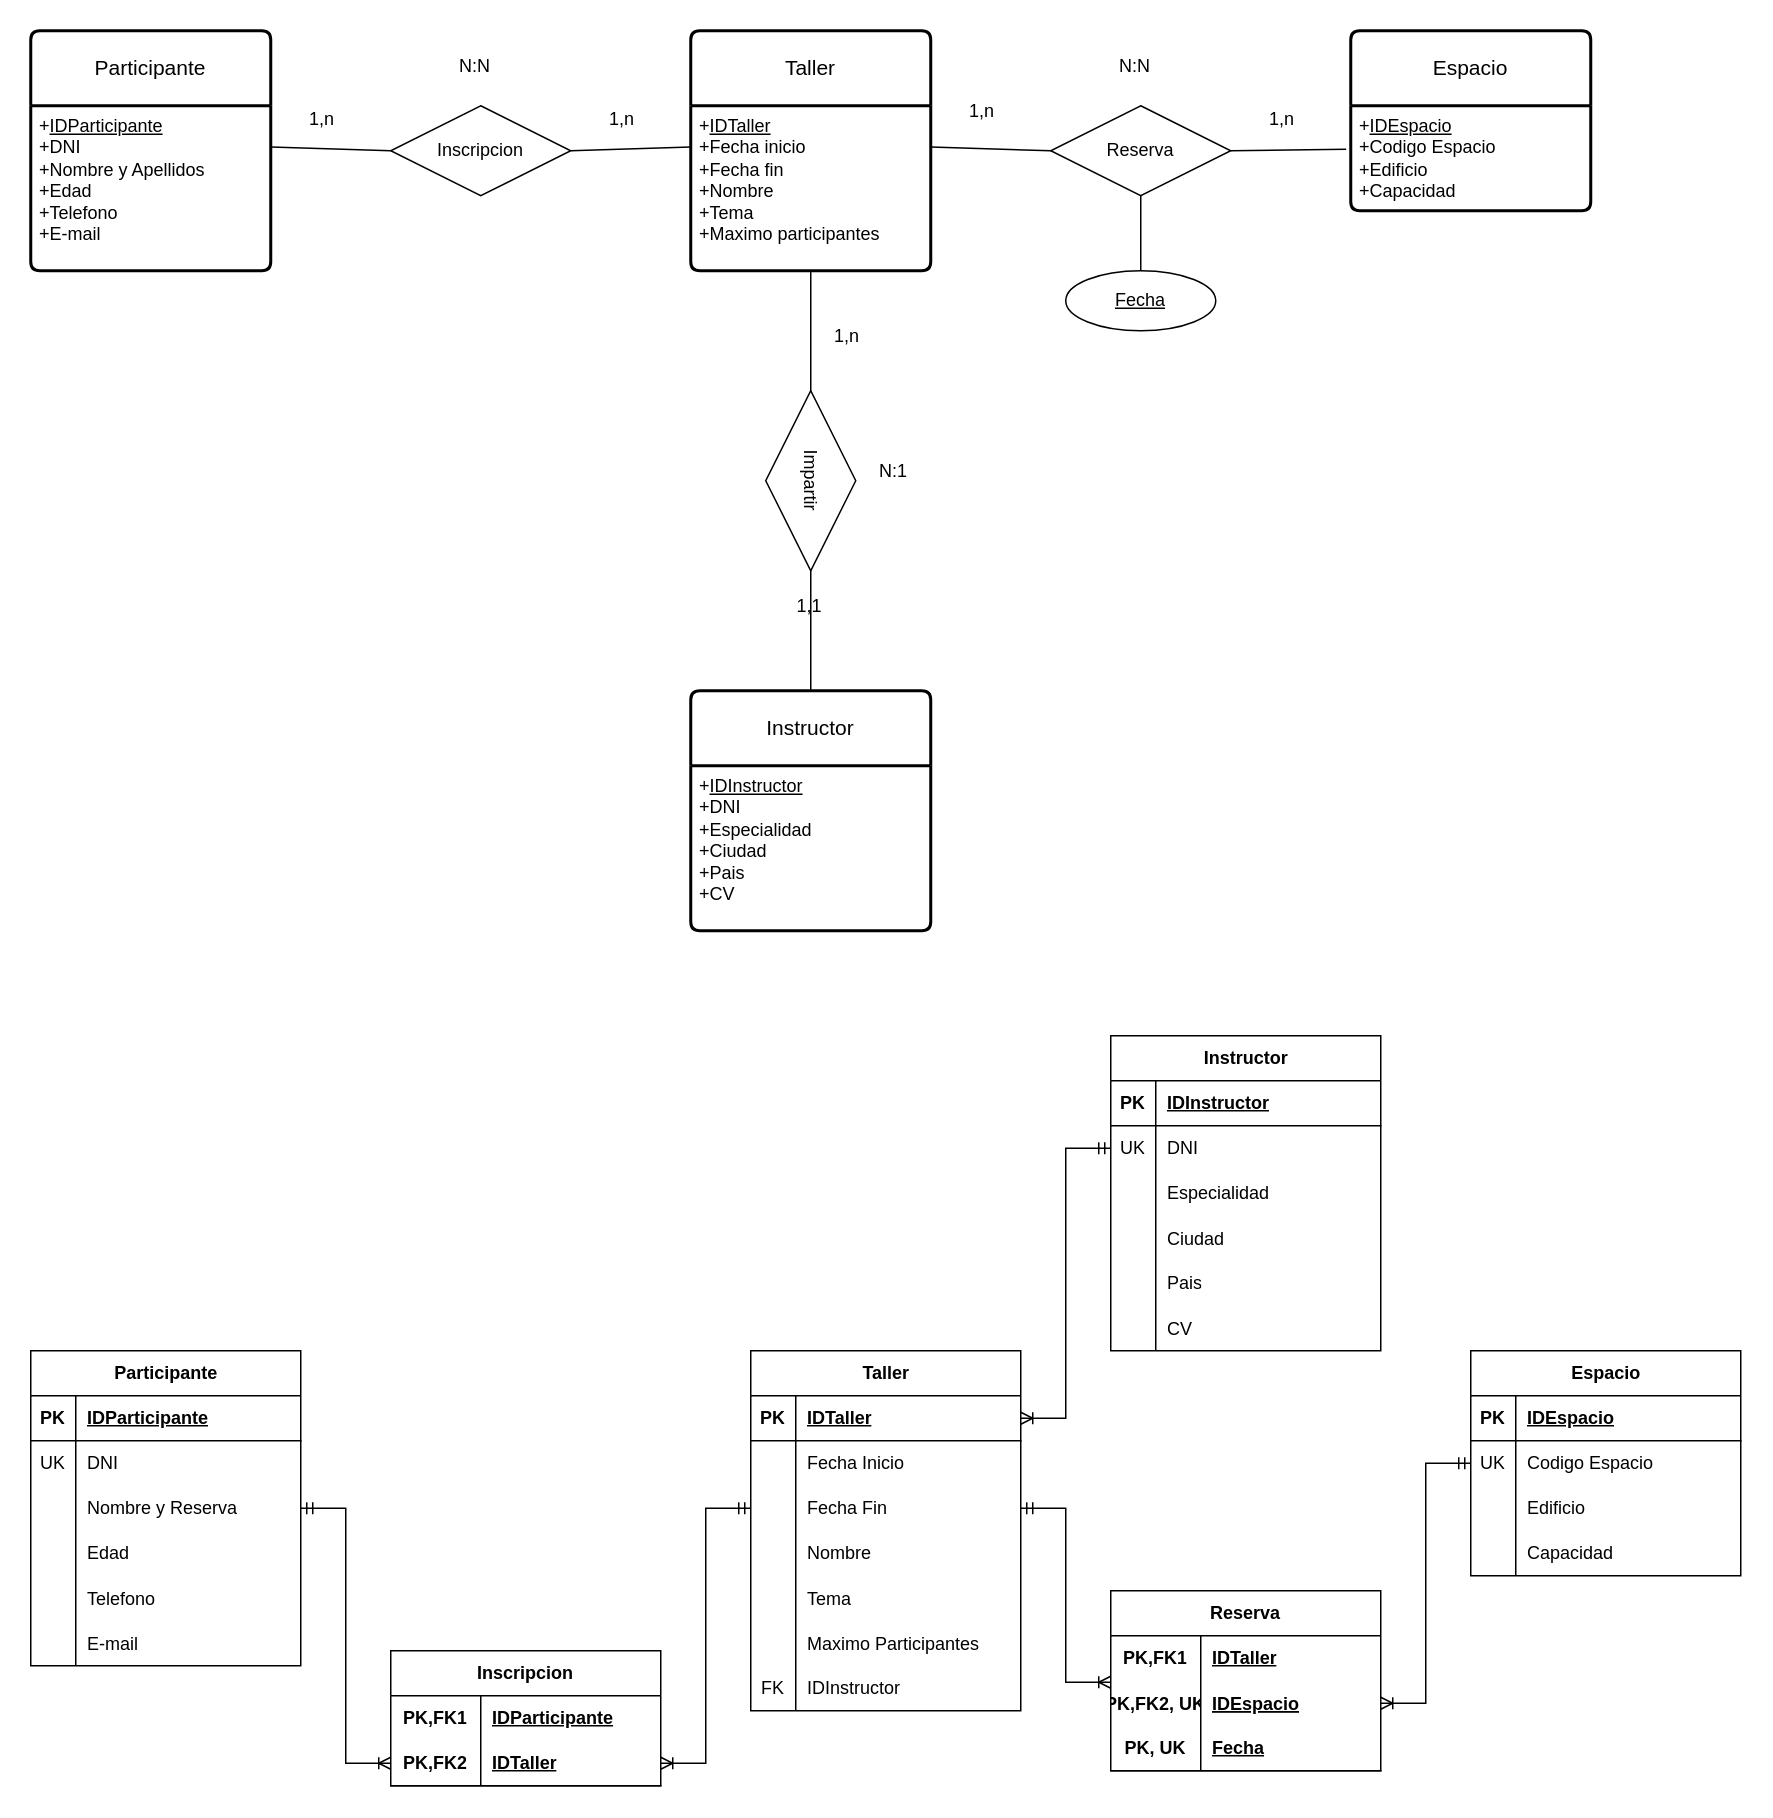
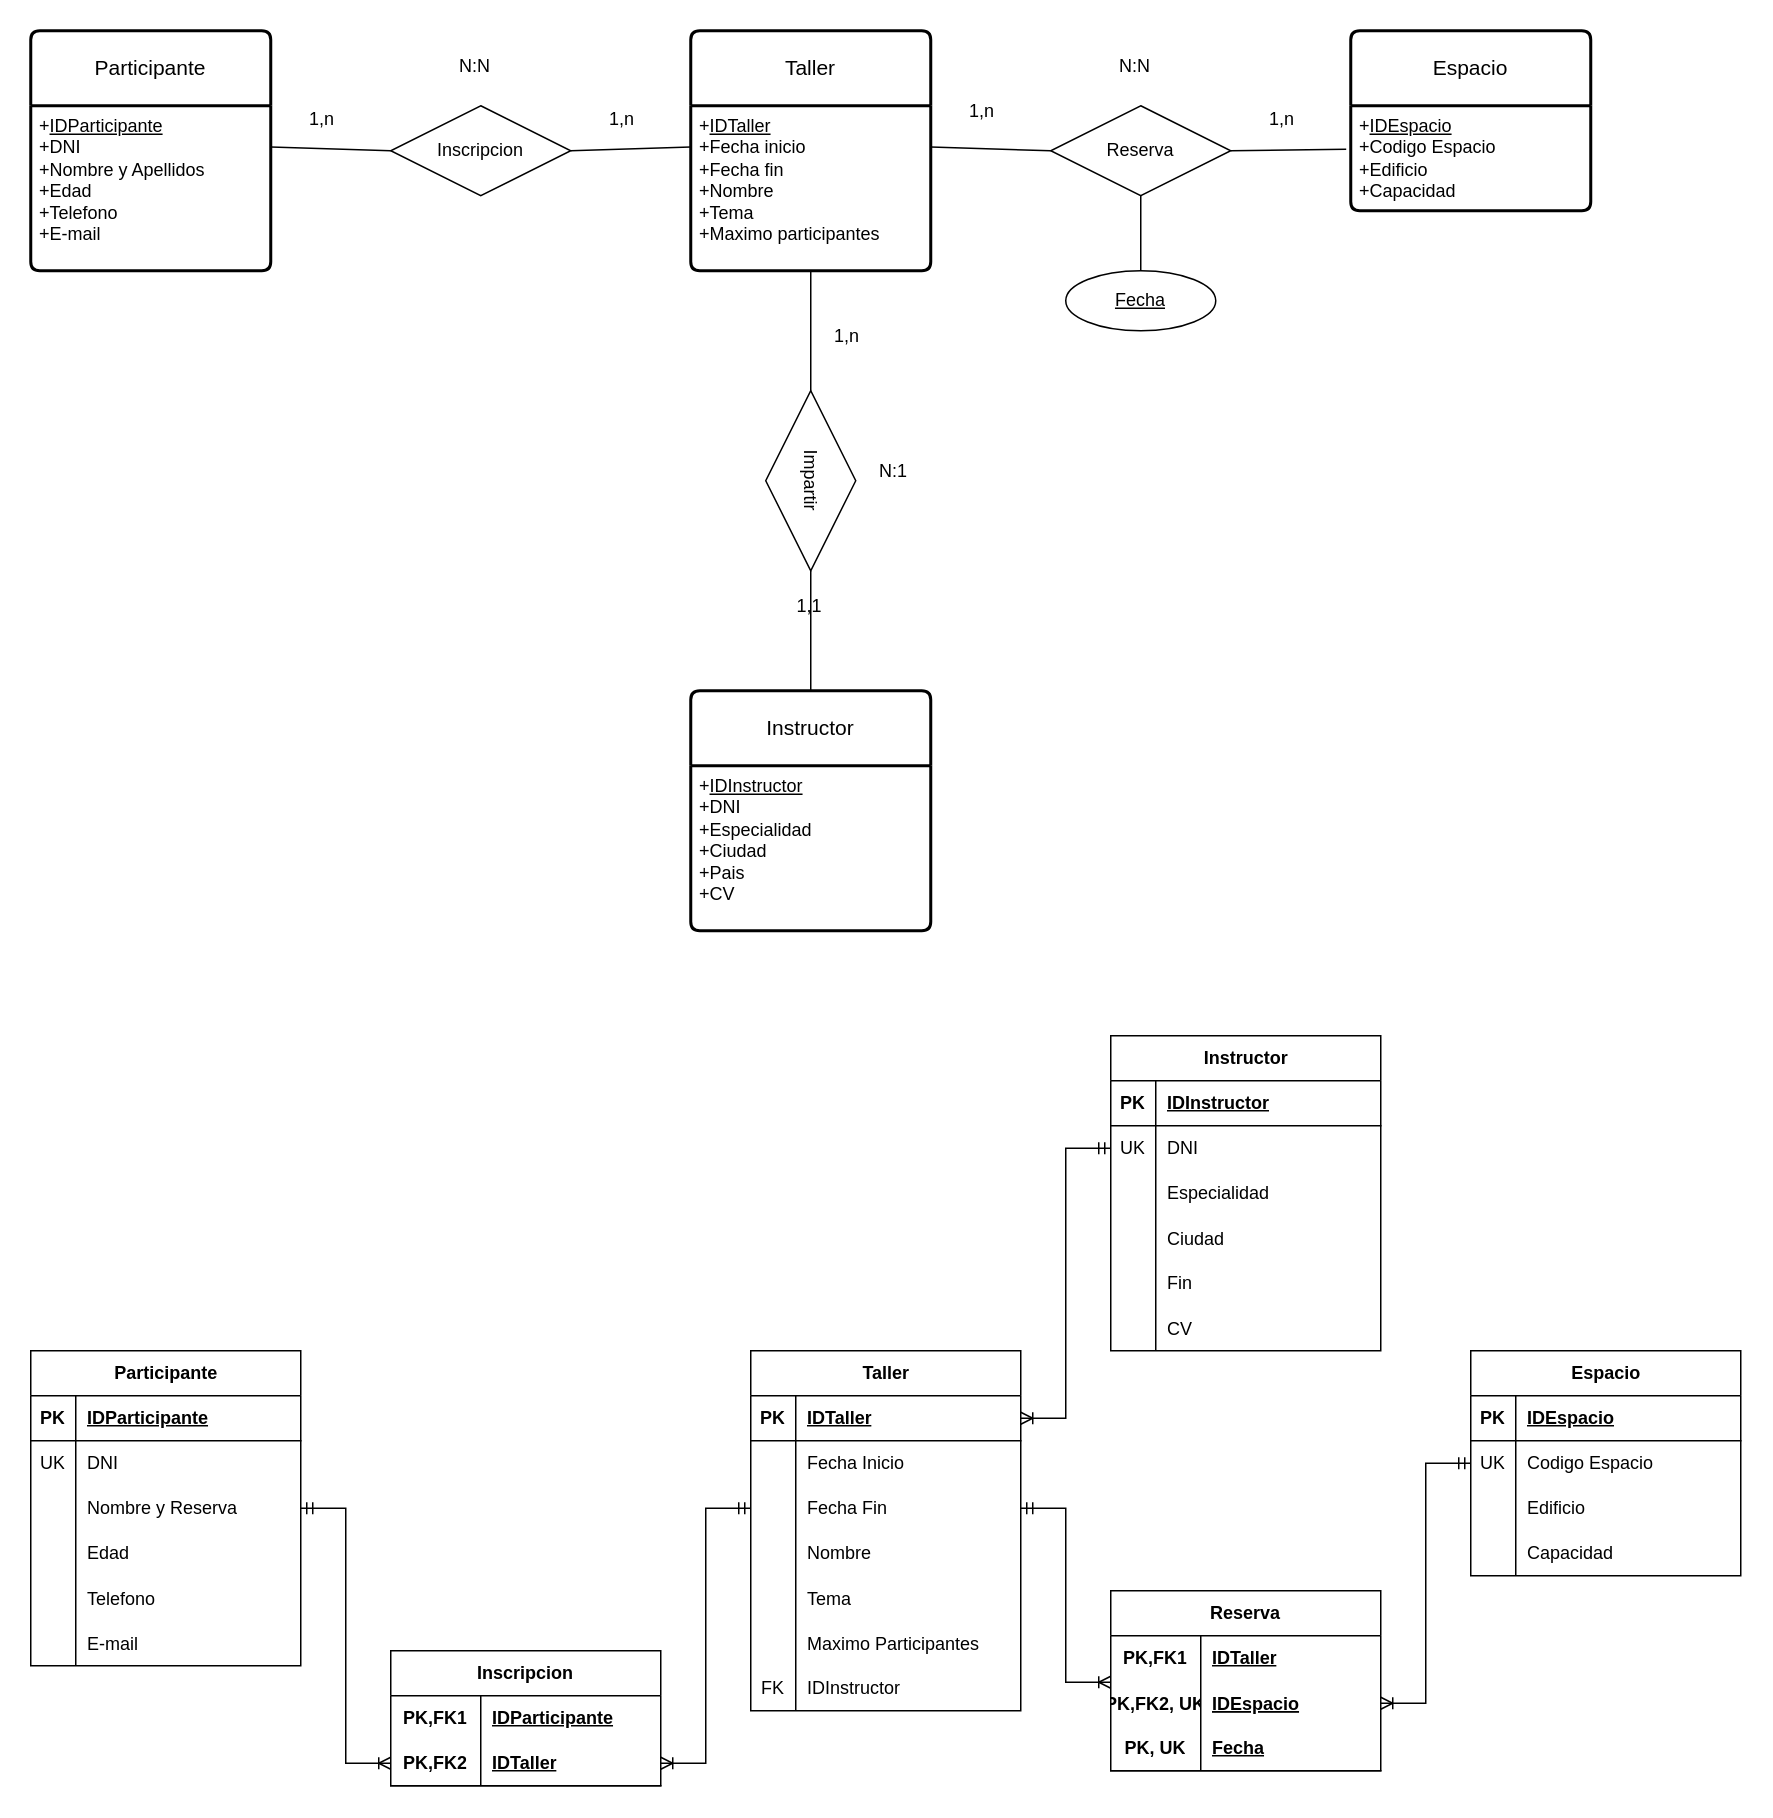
(1186, 1283) -> (1181, 1283)
